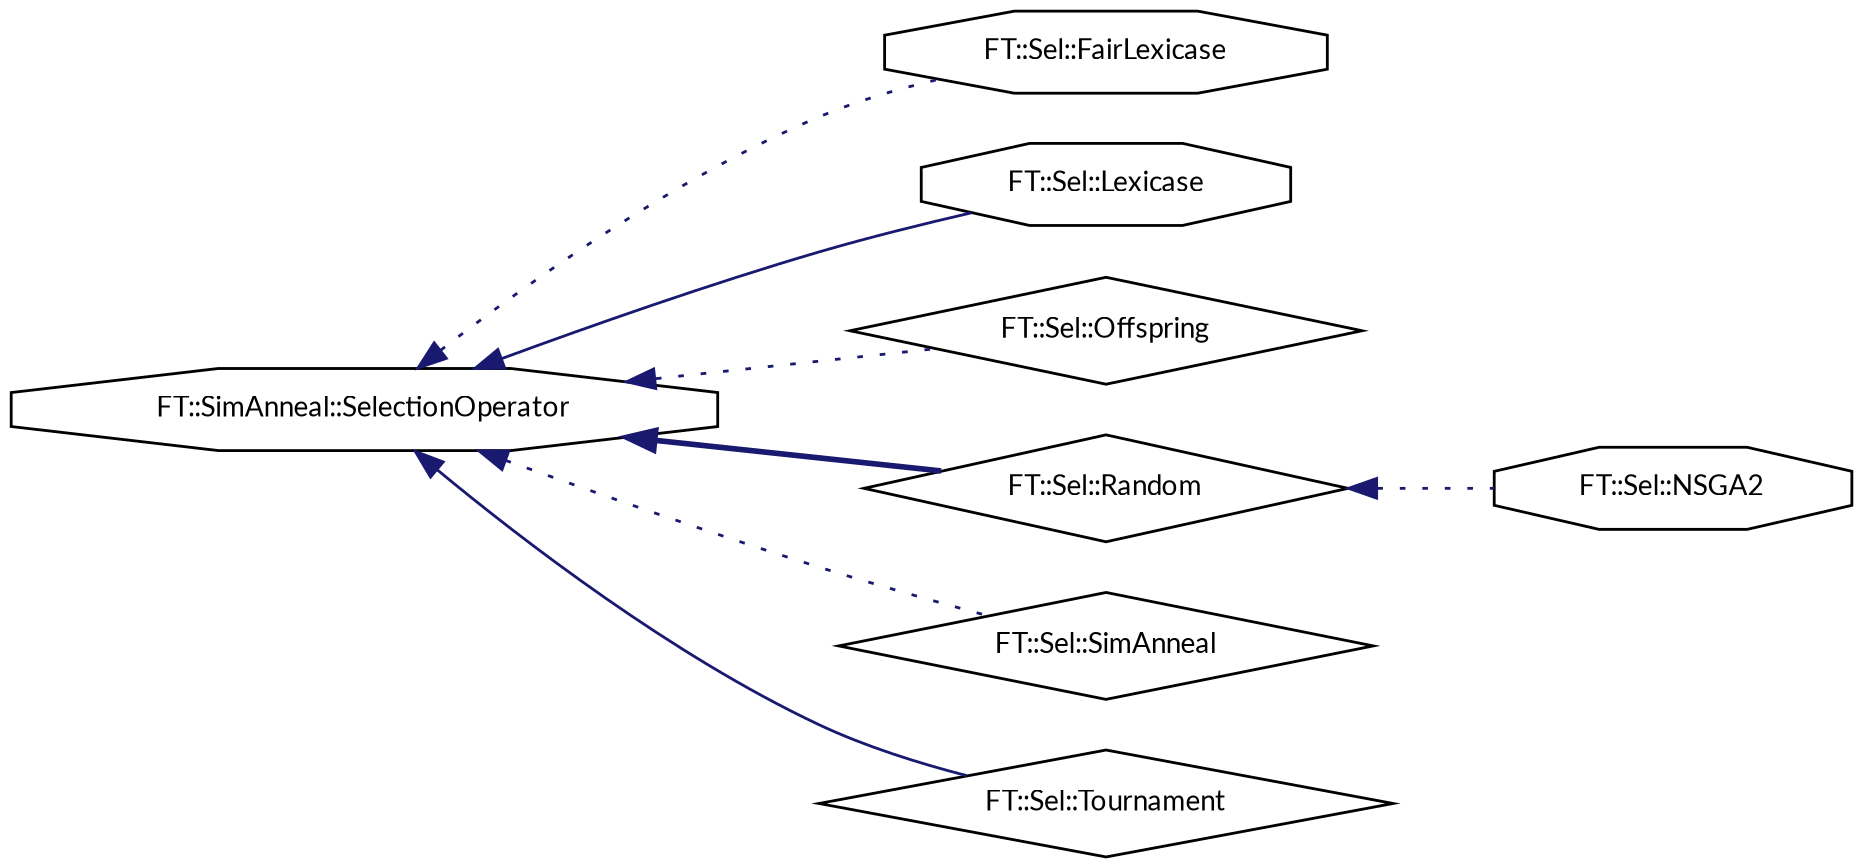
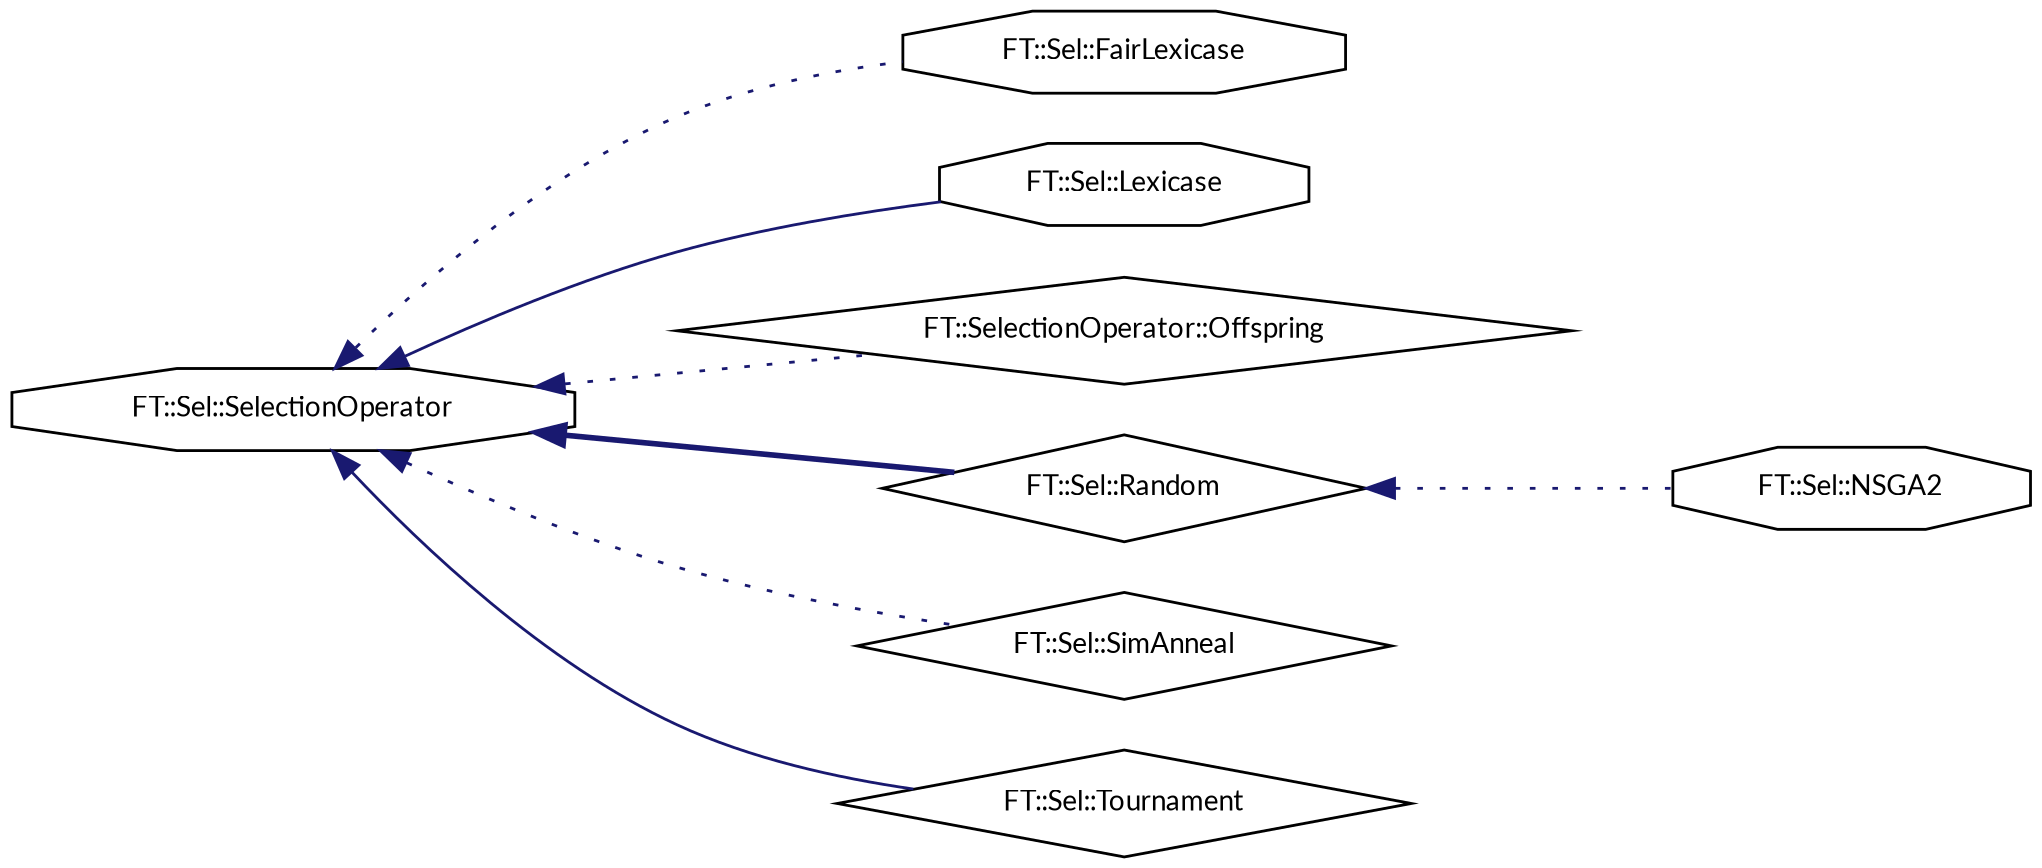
(1106, 331) -> (1124, 331)
(364, 410) -> (293, 410)
